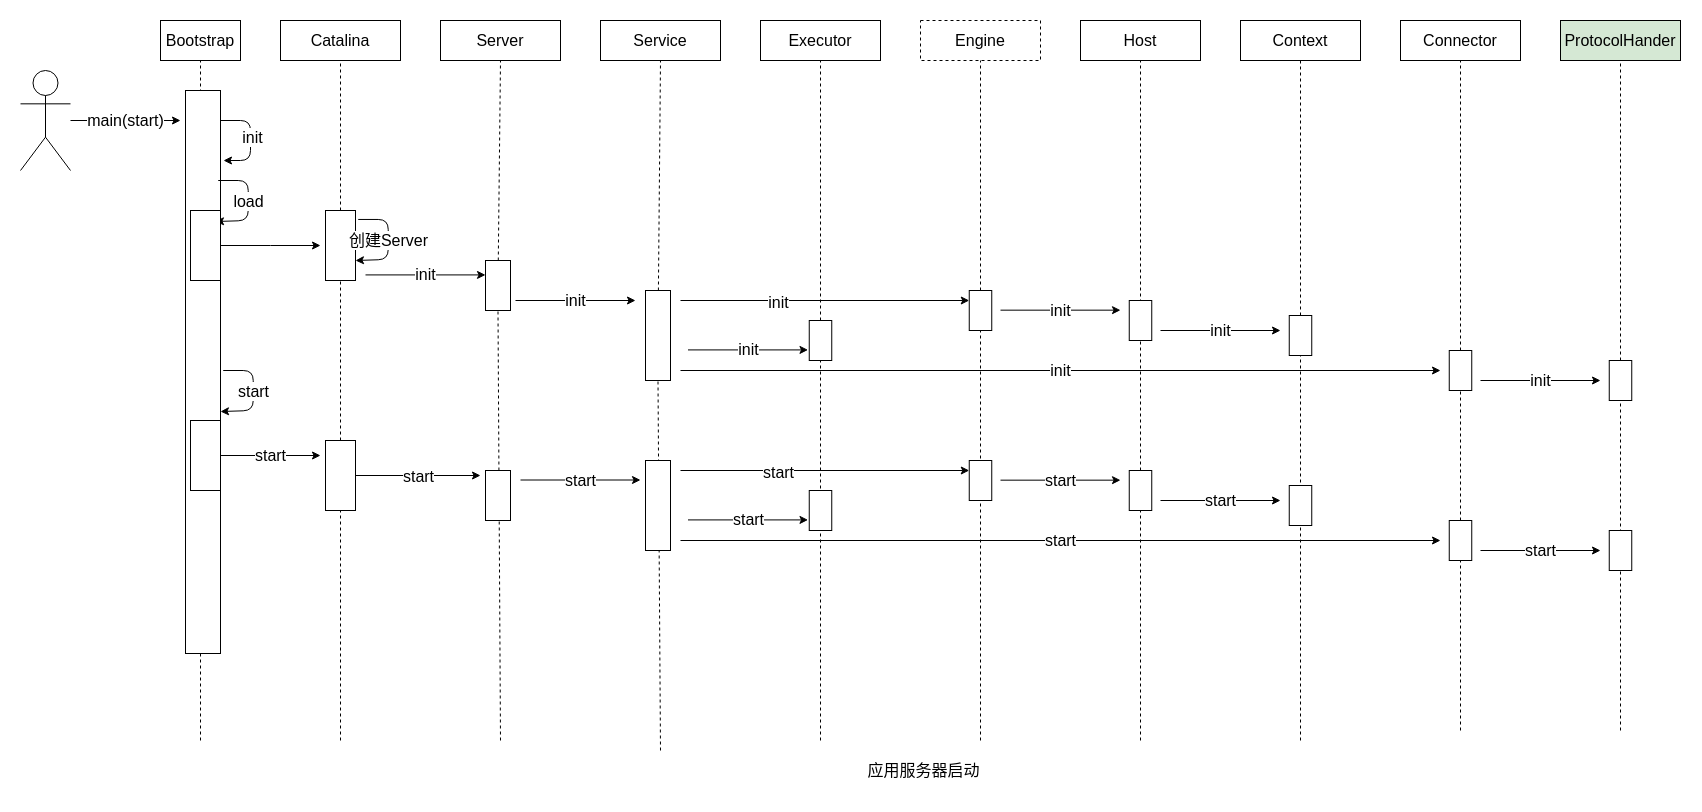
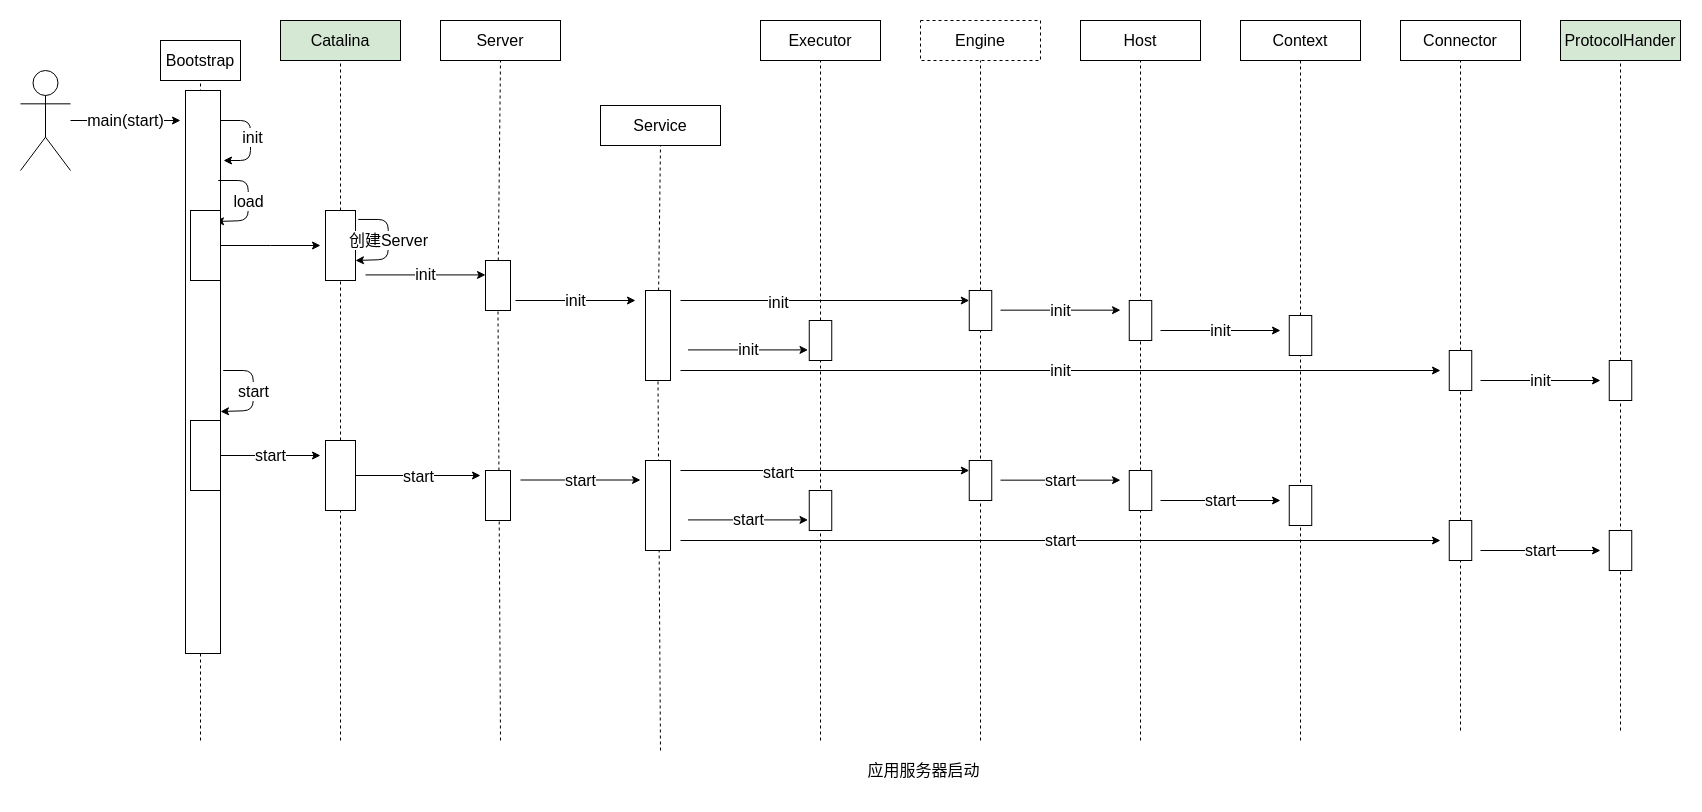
(201, 41) -> (201, 61)
(341, 41) -> (341, 41)
(661, 41) -> (661, 126)
